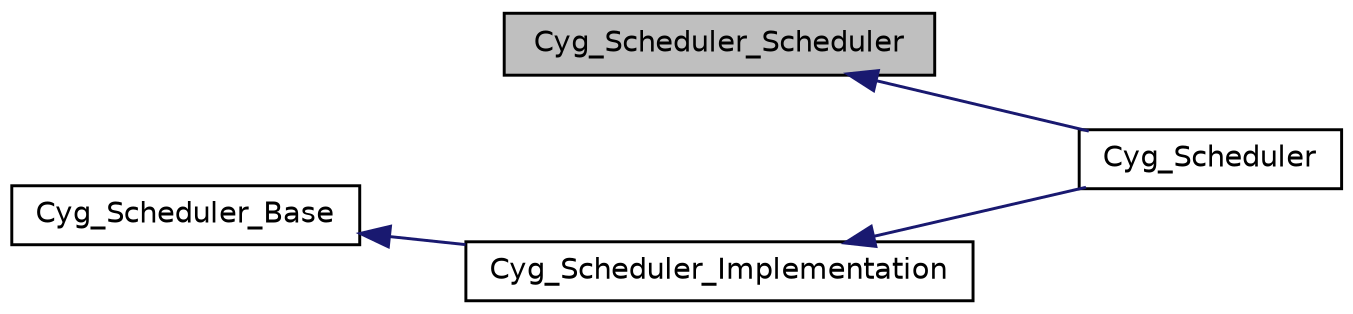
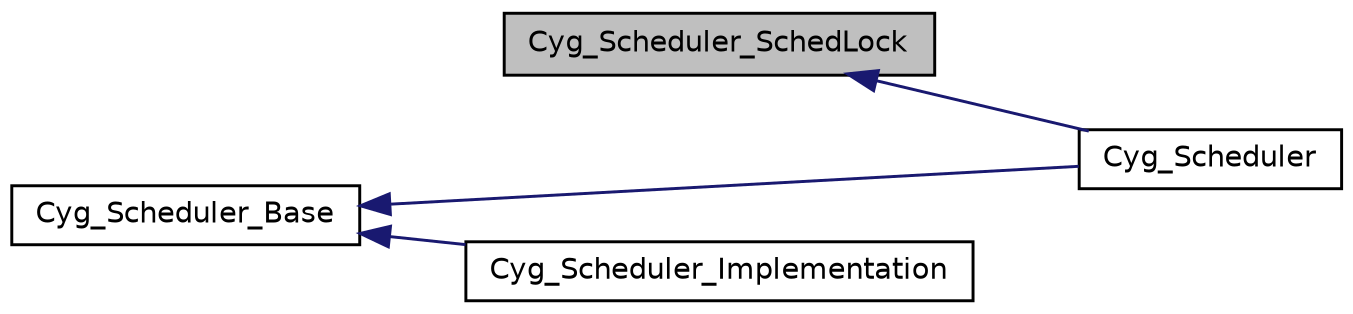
(719, 44) -> (719, 44)
(980, 212) -> (735, 185)
